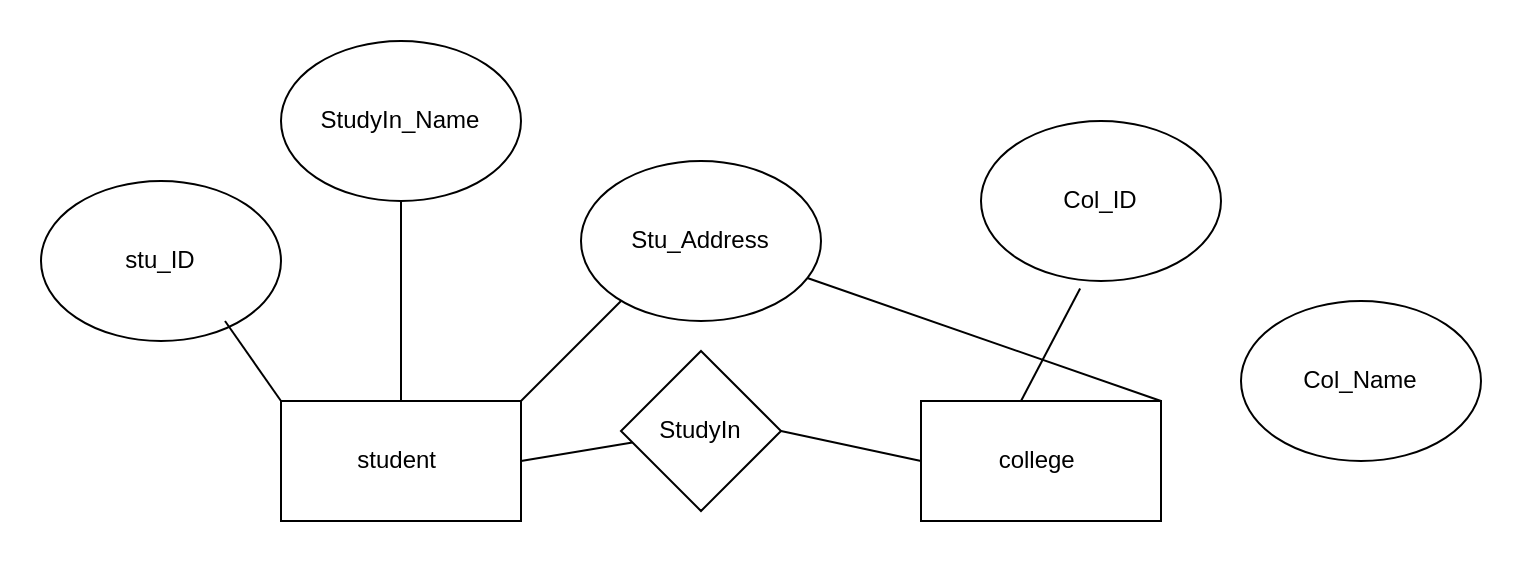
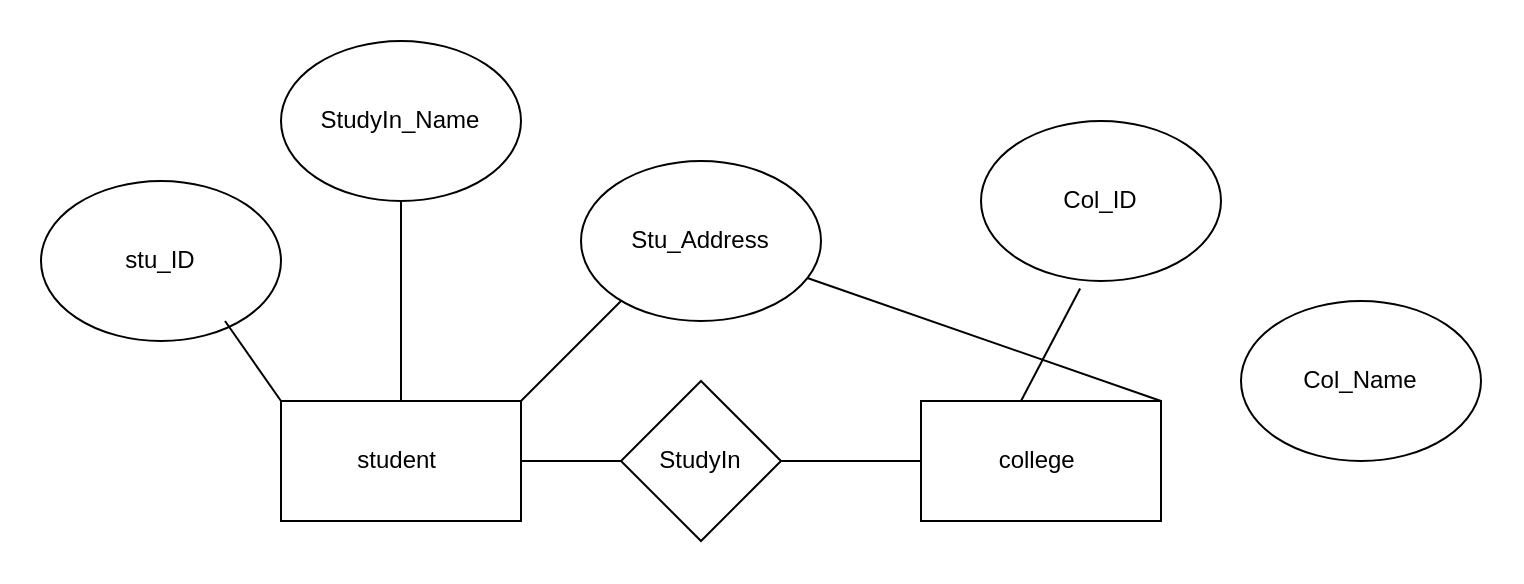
(701, 431) -> (701, 461)
